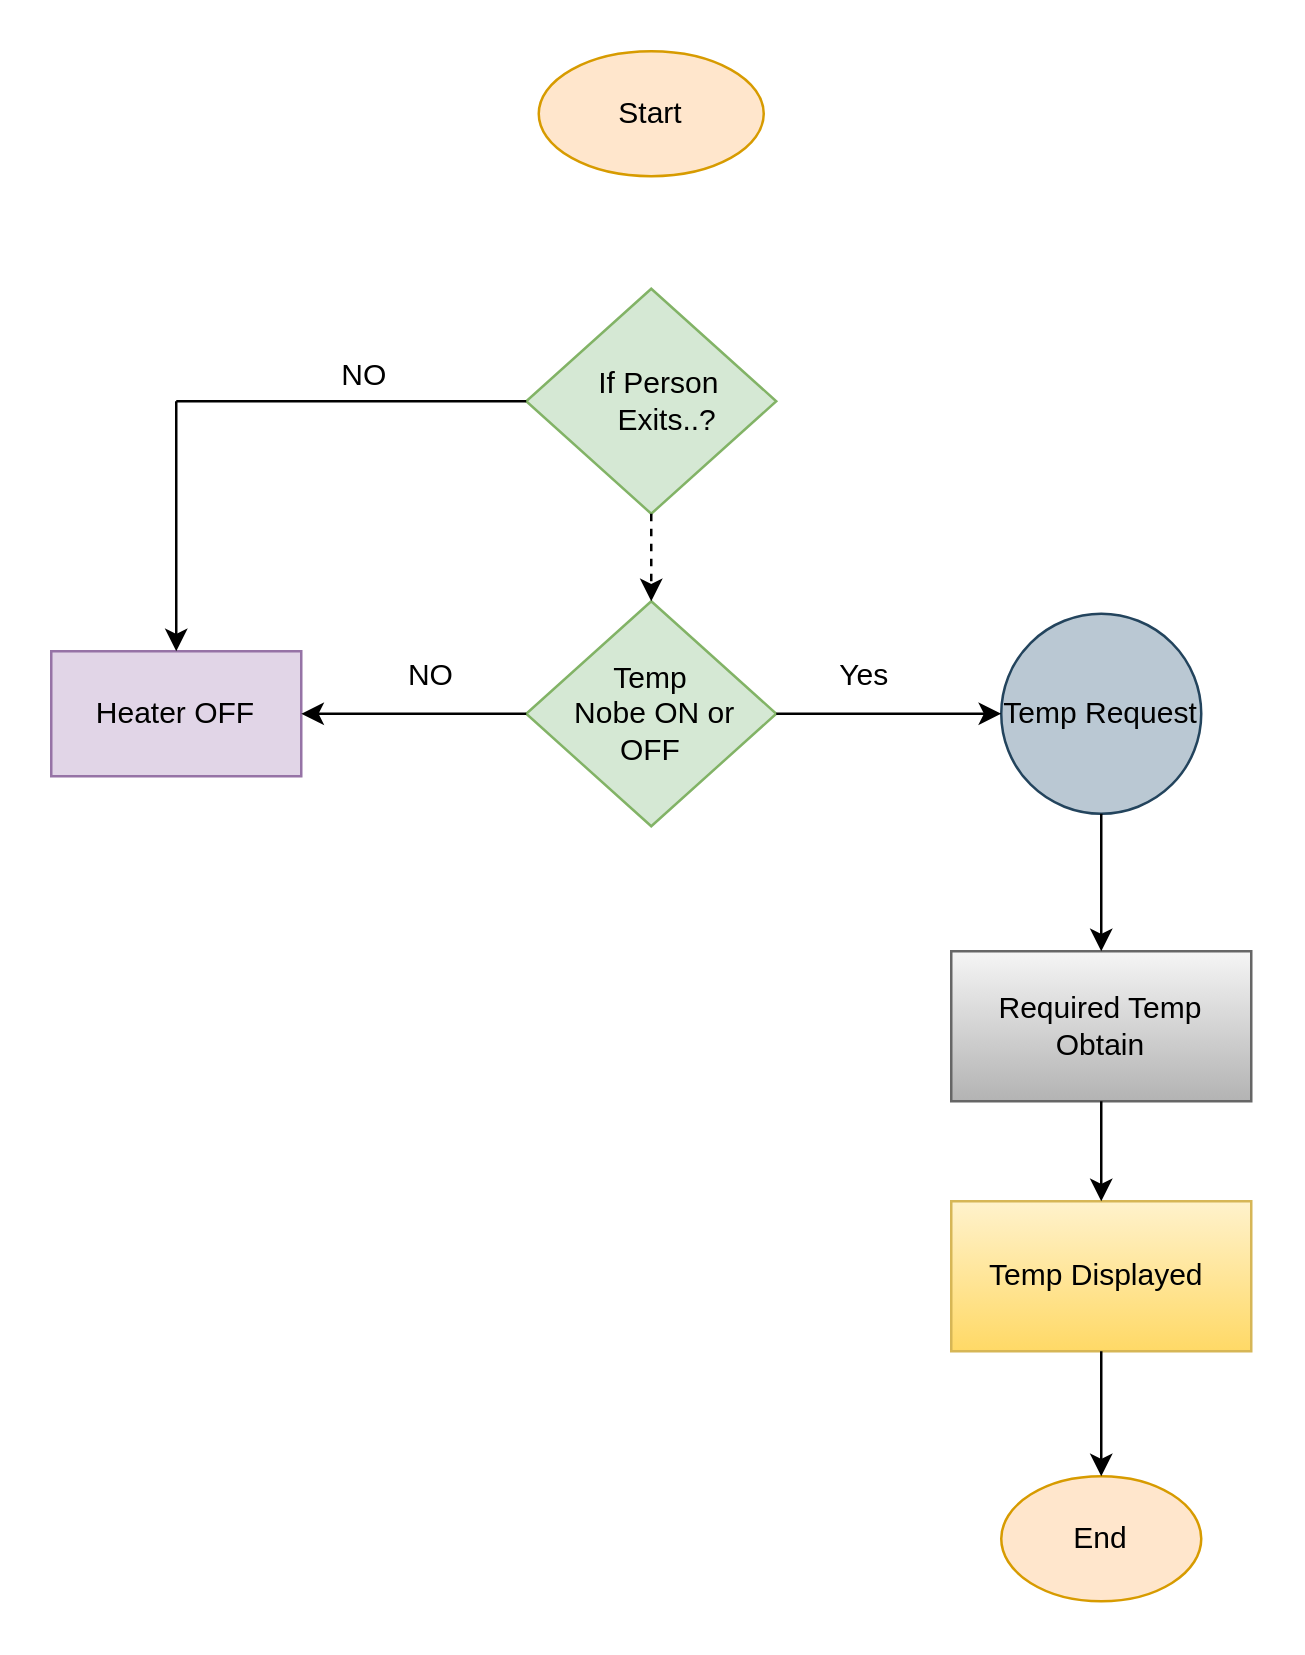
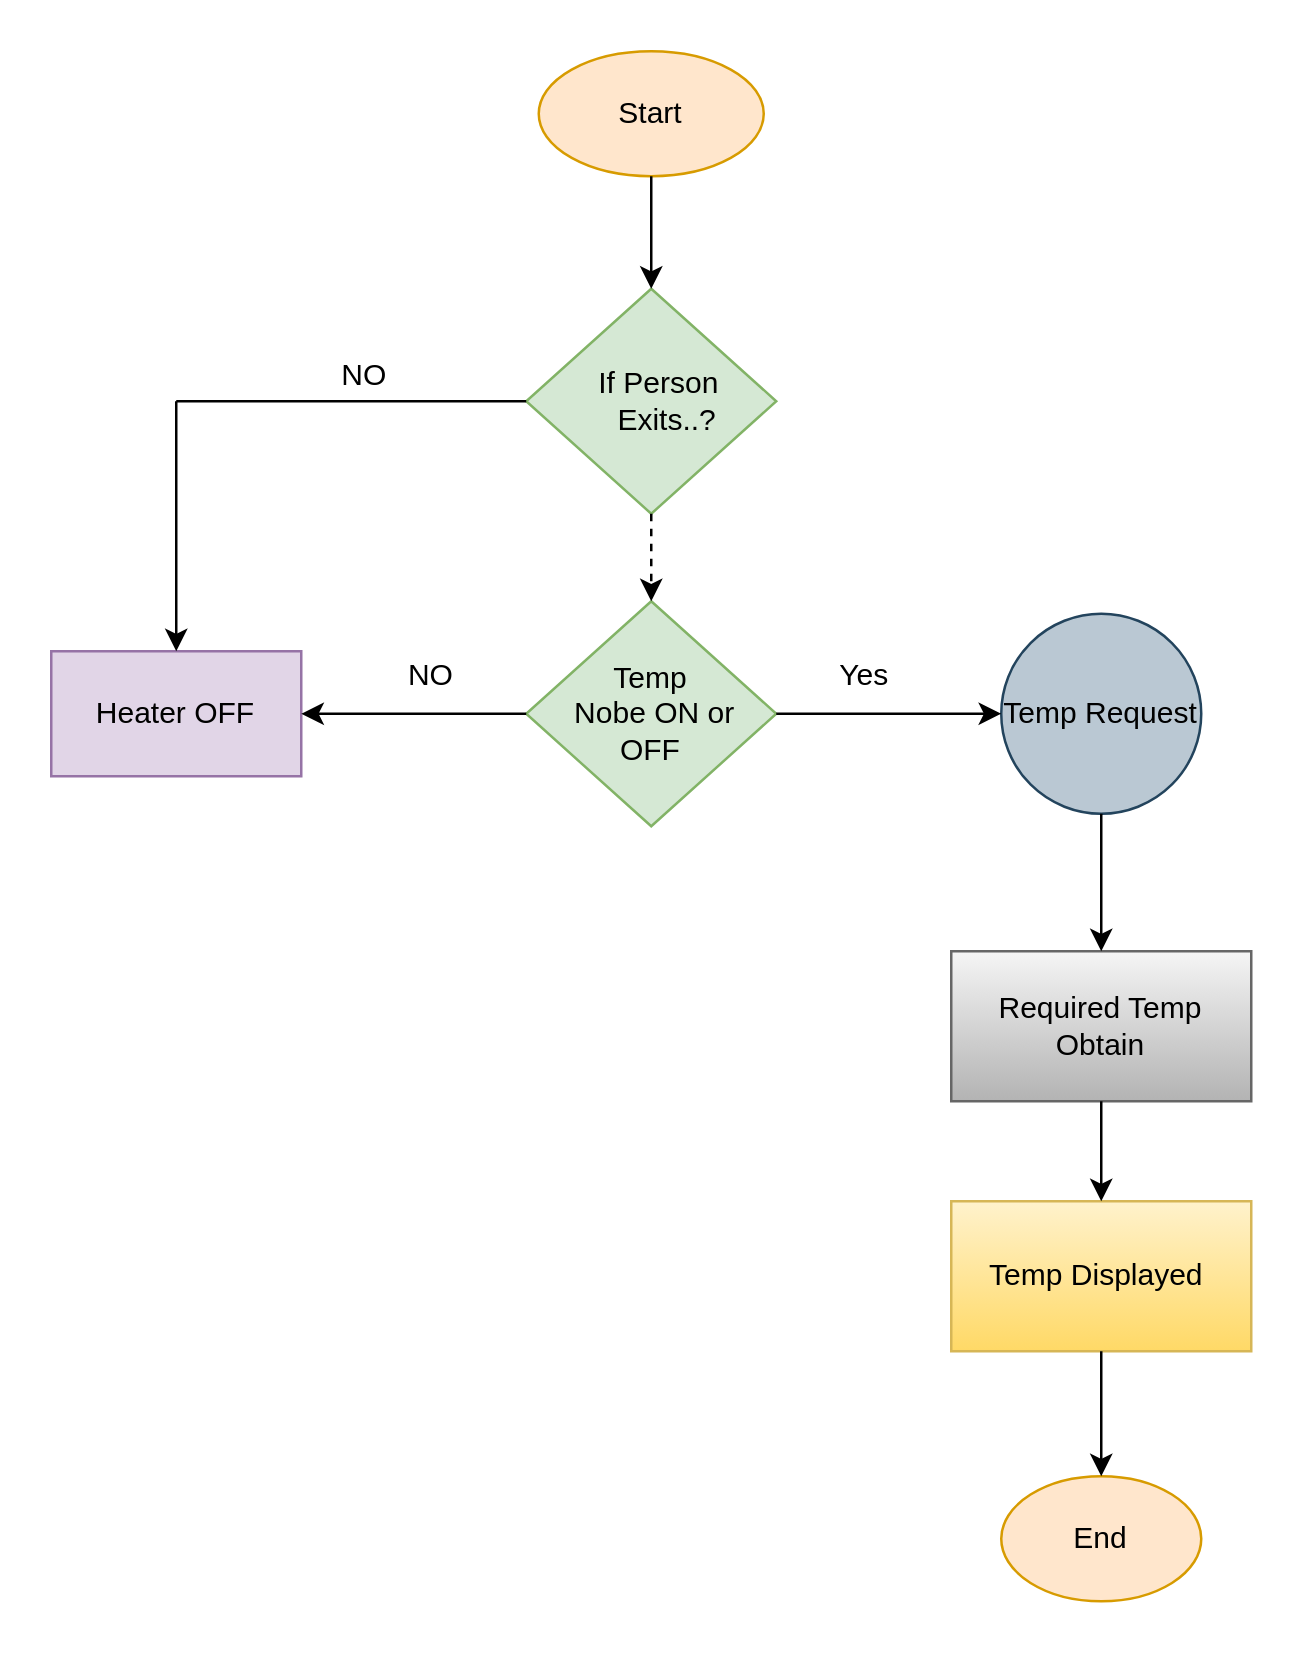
none -> (651, 225)
